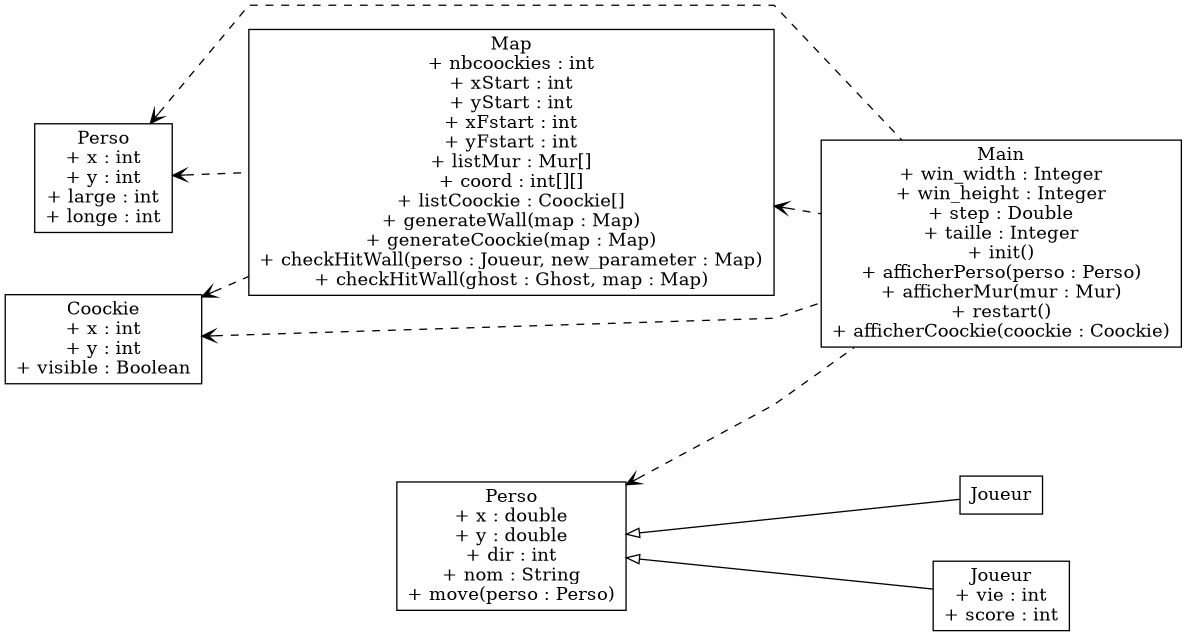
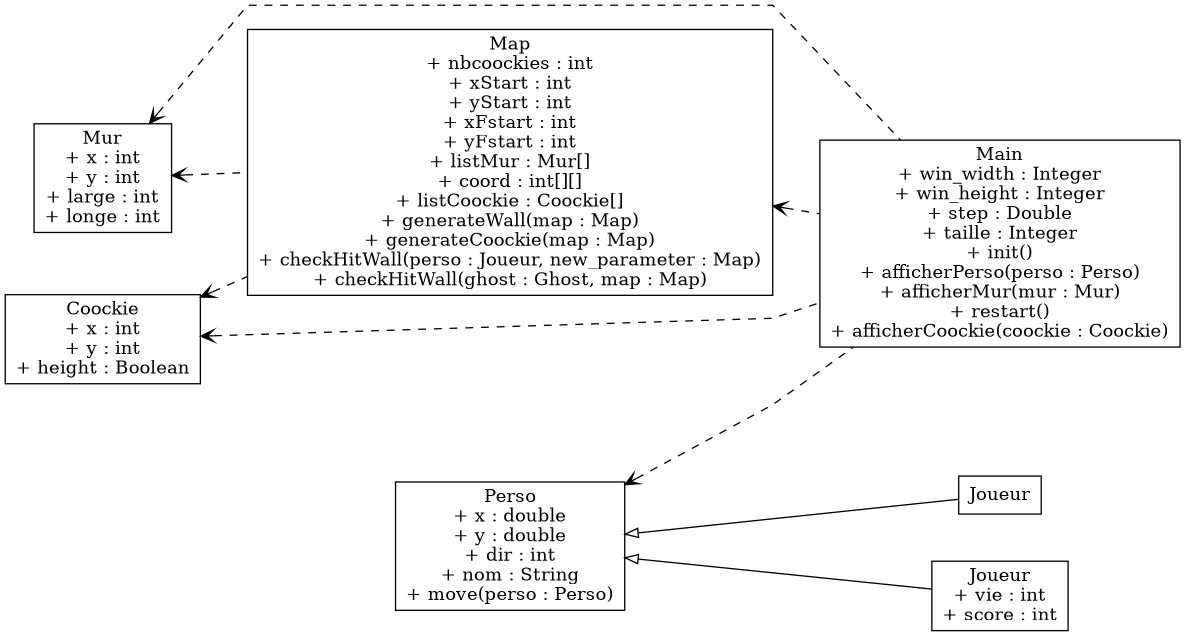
(103, 178) -> (103, 178)
(103, 339) -> (103, 339)
